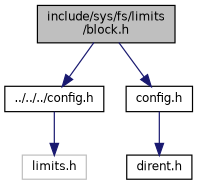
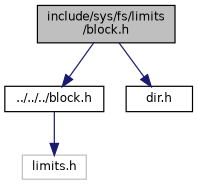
(54, 99) -> (54, 99)
(159, 99) -> (159, 99)
(159, 167) -> none
